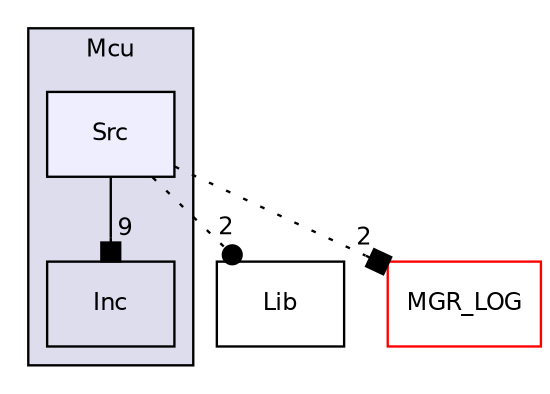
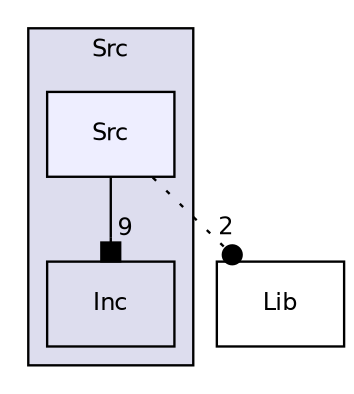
(111, 51) -> (111, 51)
(464, 304) -> none
